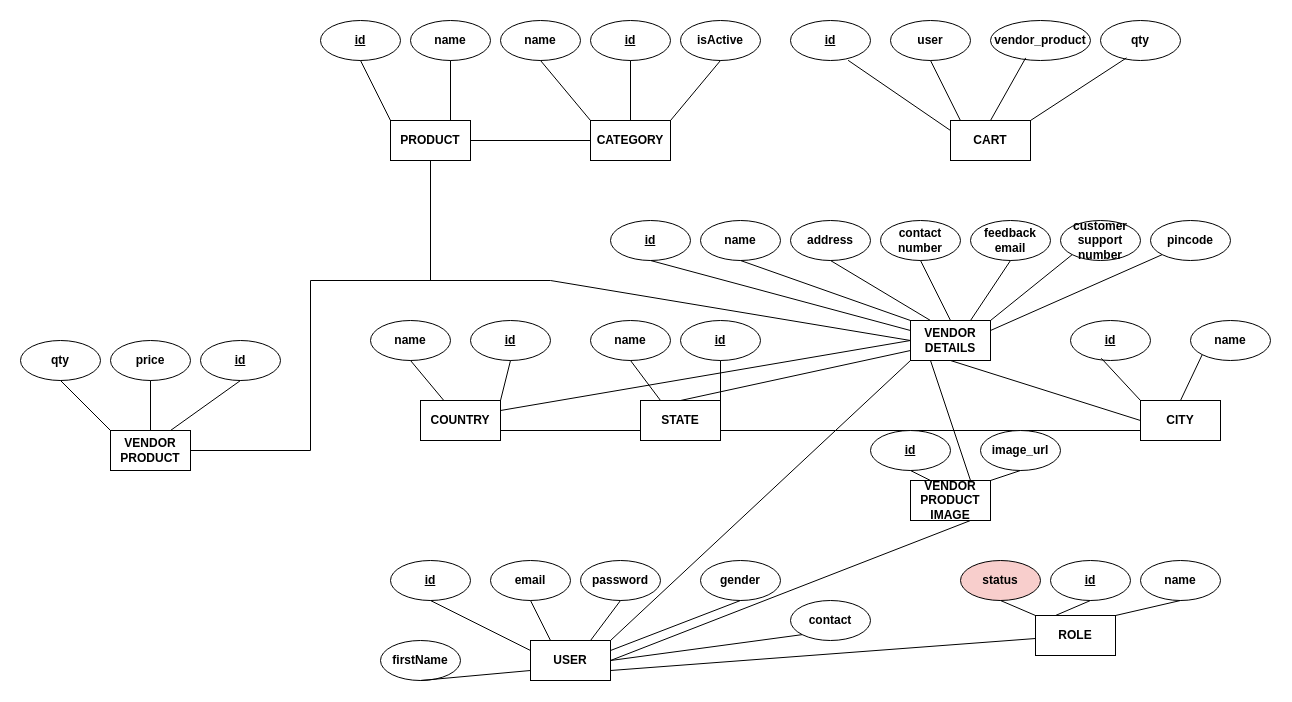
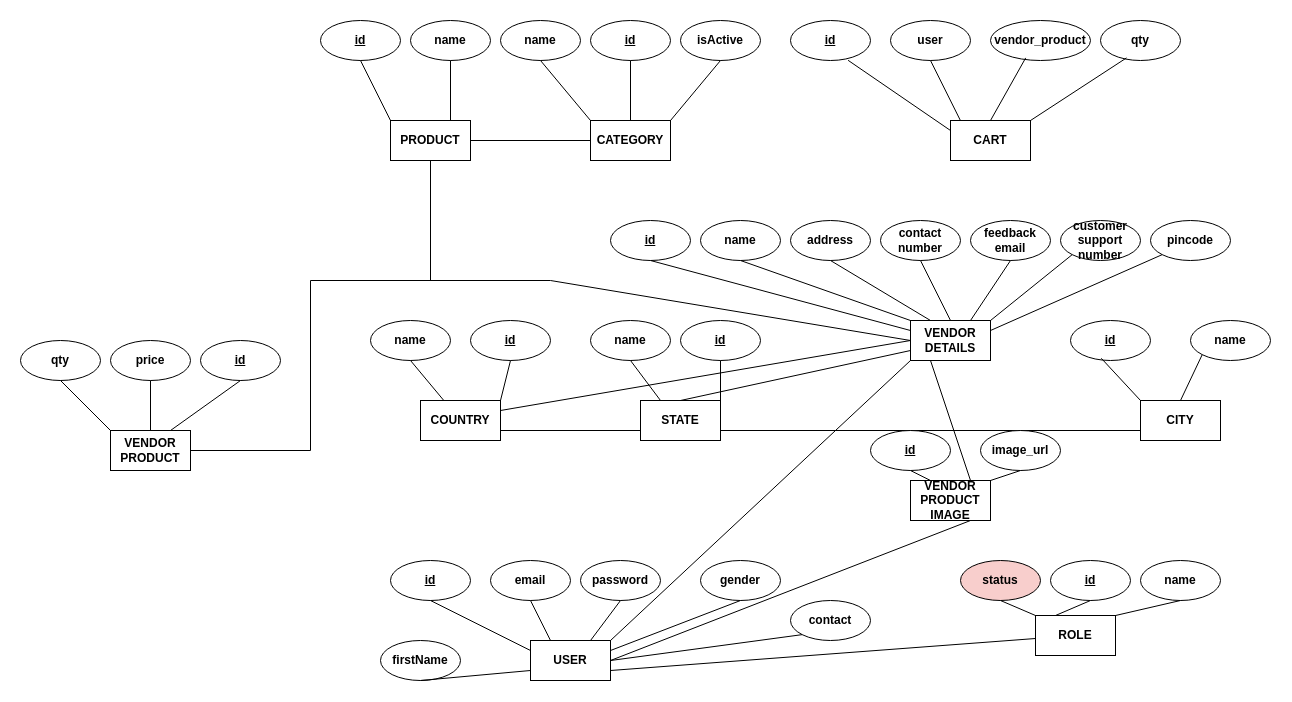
(1046, 391) -> none
